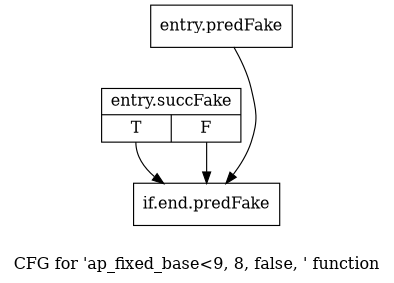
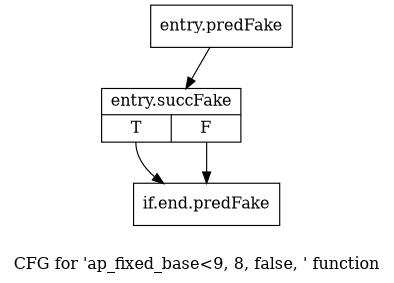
(256, 111) -> (201, 63)
